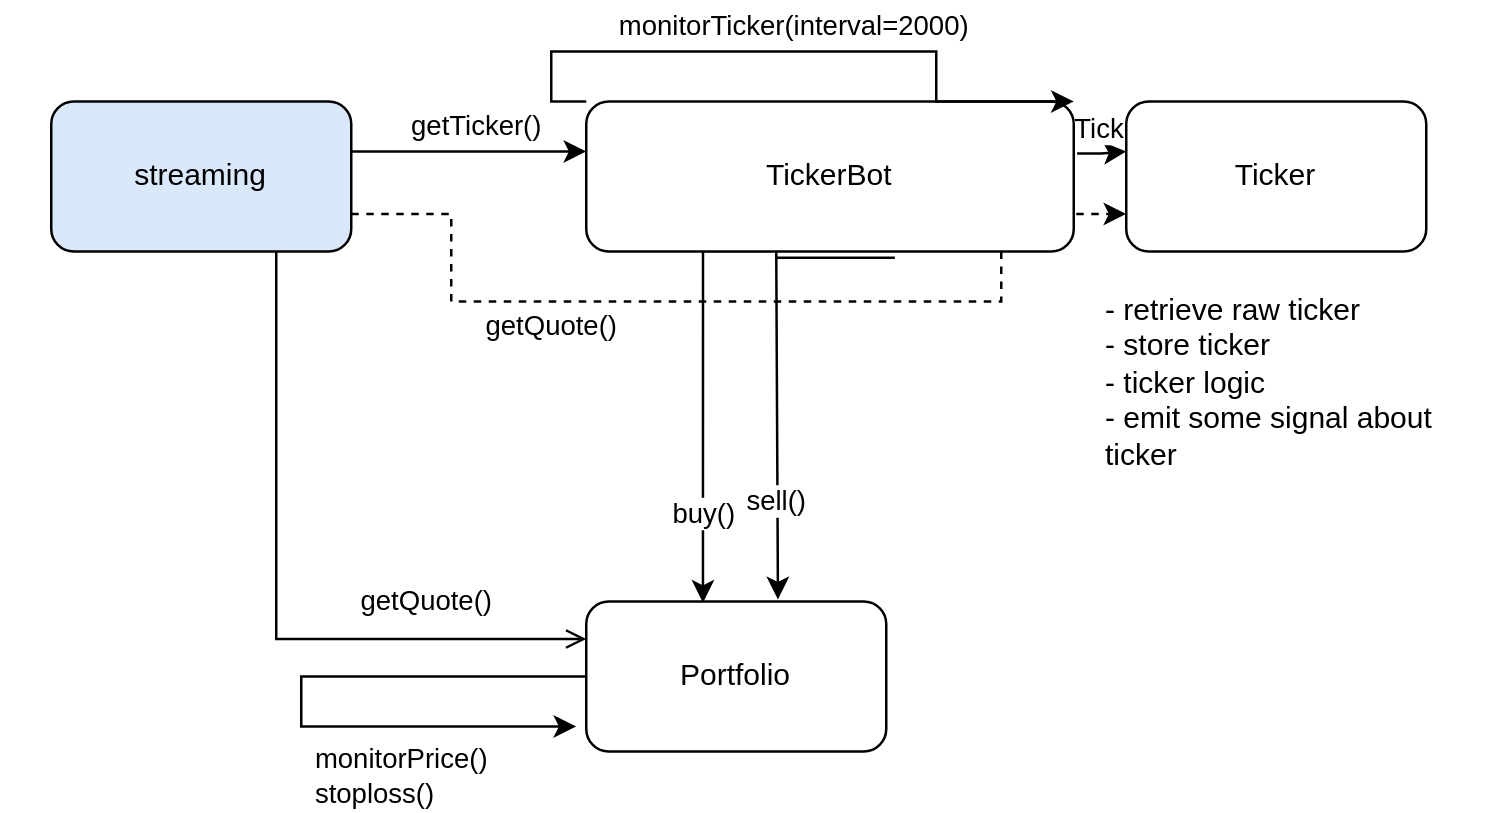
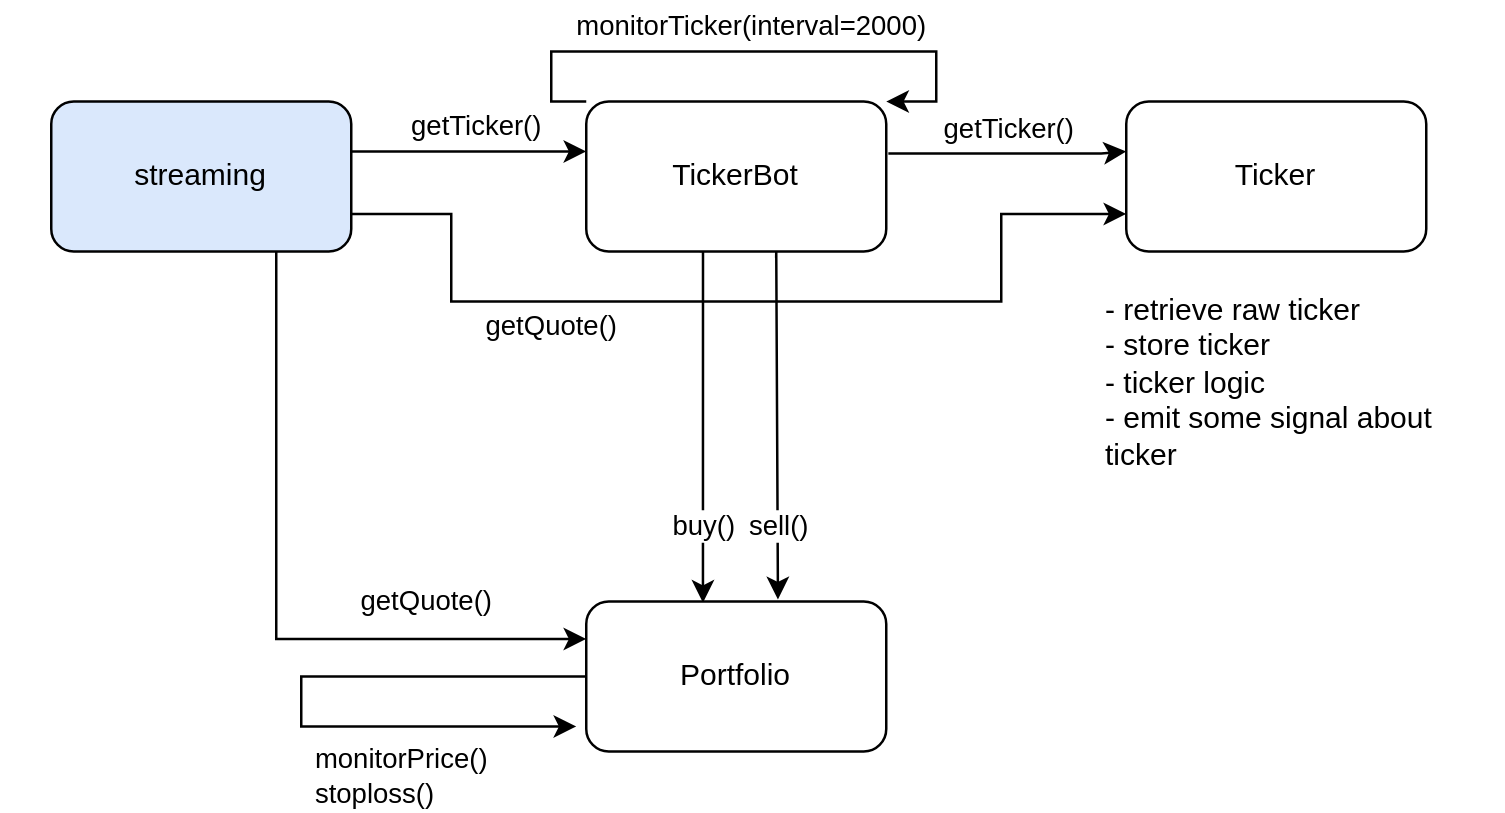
(830, 176) -> (736, 176)
(484, 301) -> (484, 301)
(572, 639) -> (568, 639)
